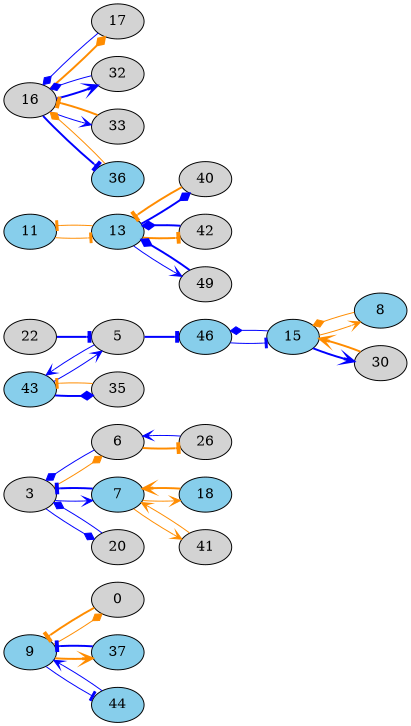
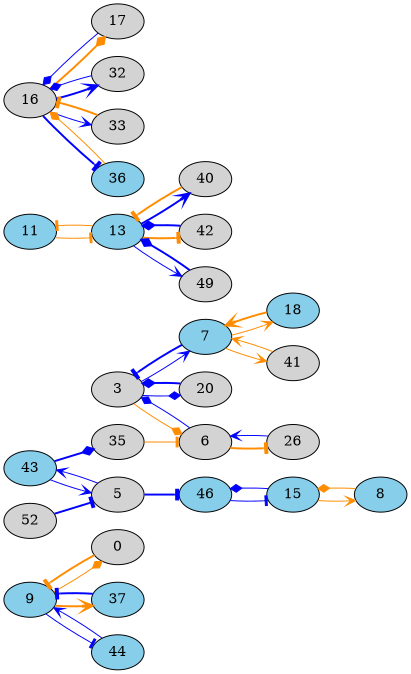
(161, 212) -> (162, 212)
(30, 337) -> (30, 521)
(381, 363) -> none
(76, 383) -> (159, 442)
(83, 520) -> (167, 383)
